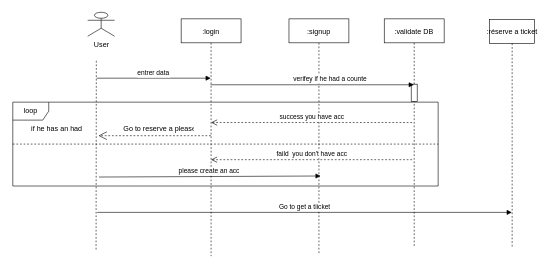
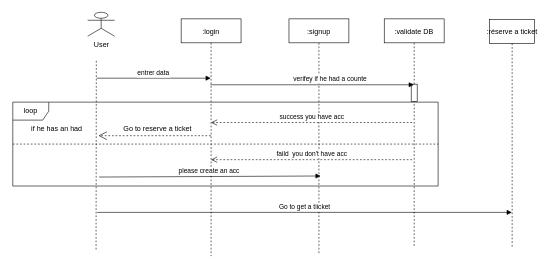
(163, 129) -> (163, 129)
